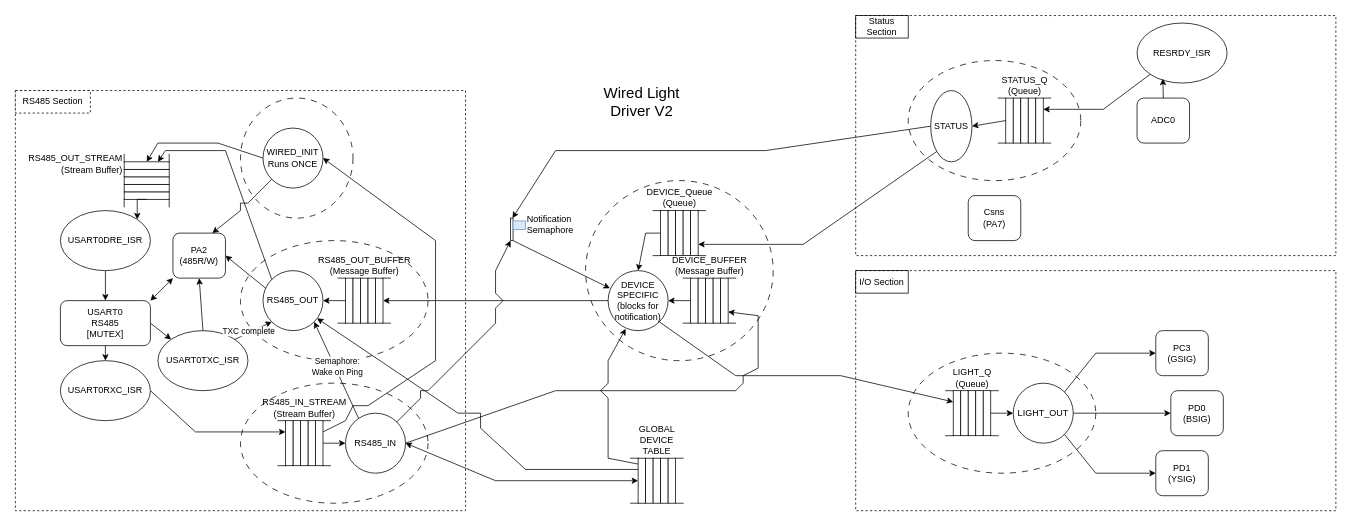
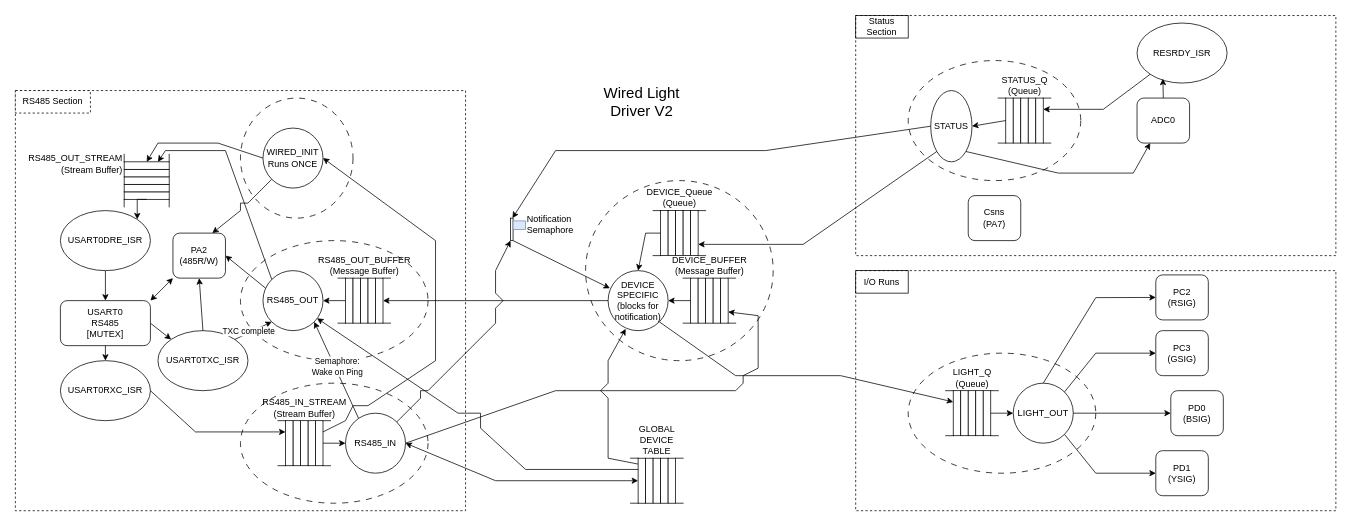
none -> (1012, 162)
(882, 282) -> (882, 282)
none -> (1182, 297)
none -> (1083, 317)
